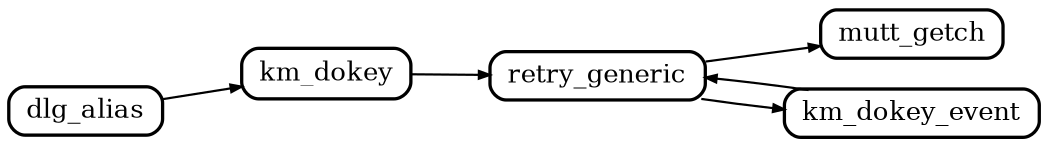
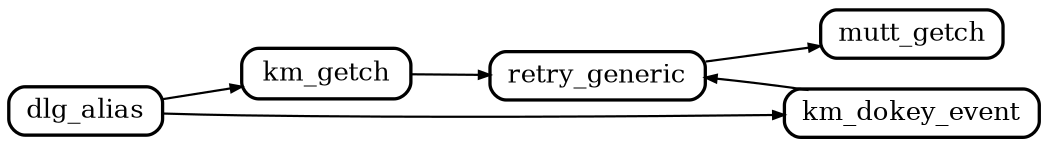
(326, 74) -> (326, 74)
(737, 104) -> (468, 117)
